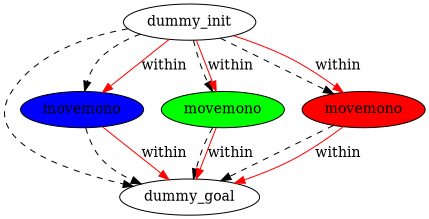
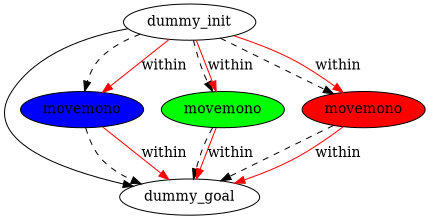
(6, 107) -> (6, 107)
